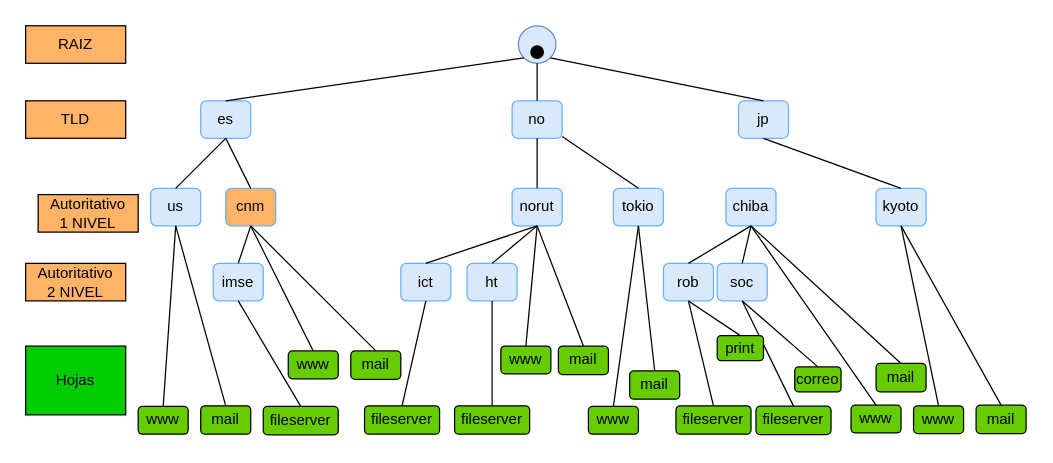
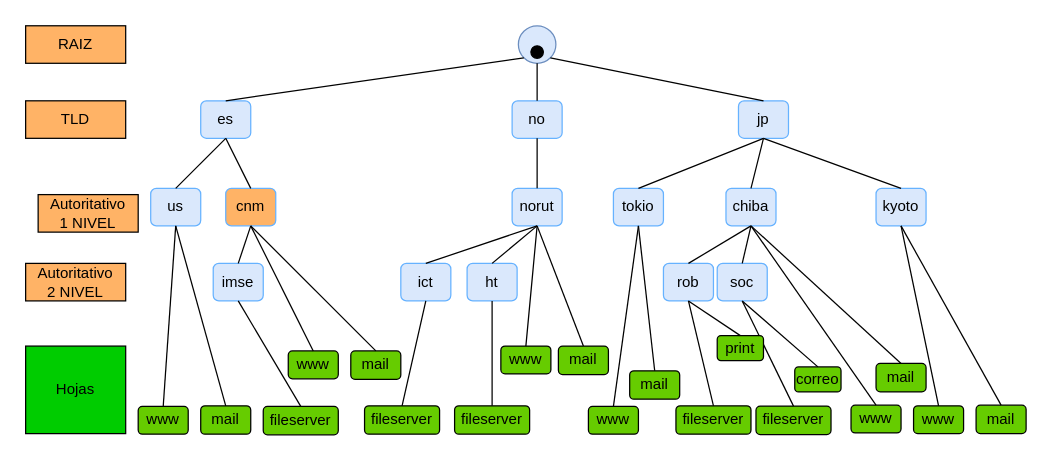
(600, 162) -> (699, 164)
none -> (757, 165)
(76, 380) -> (76, 390)
